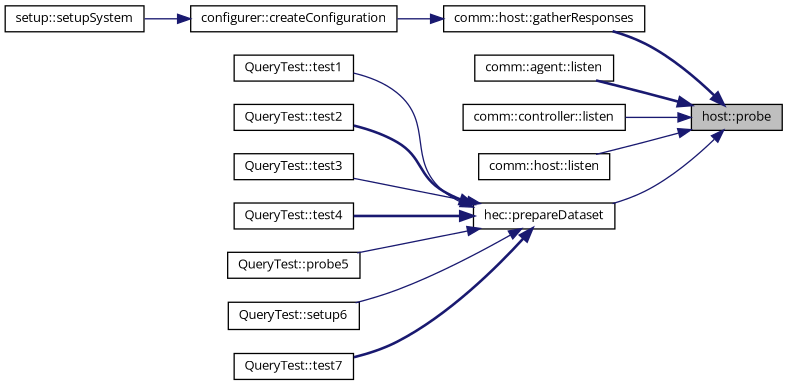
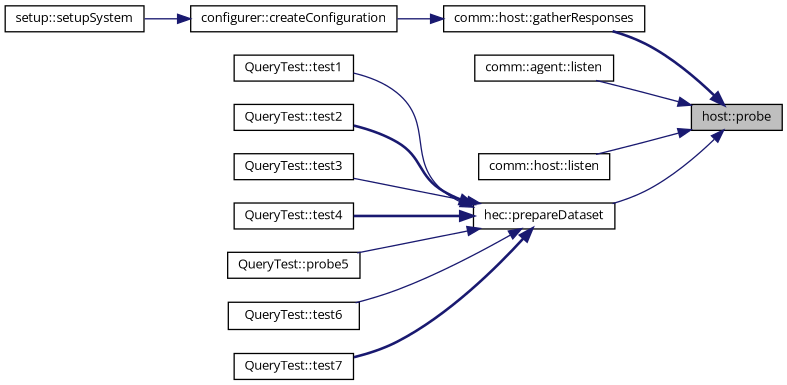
(637, 91) -> (637, 91)
(544, 117) -> none
(294, 316) -> (294, 316)
